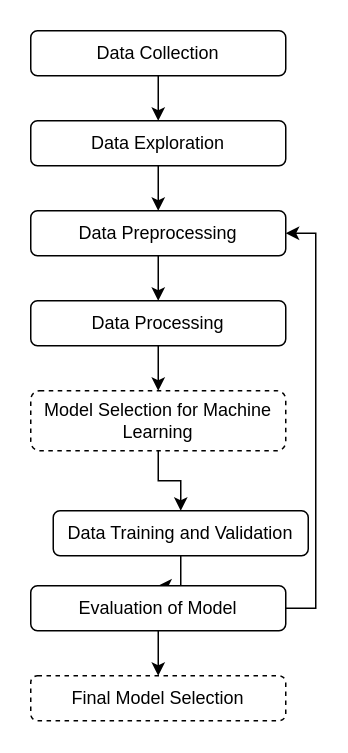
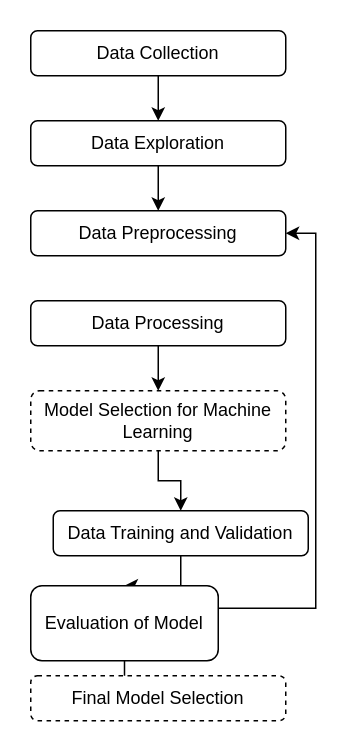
(158, 284) -> none
(158, 608) -> (125, 623)
